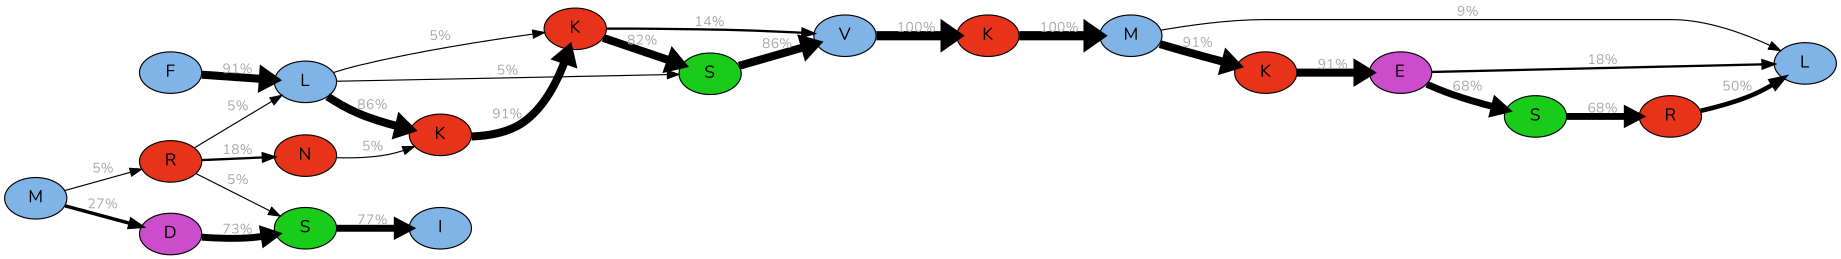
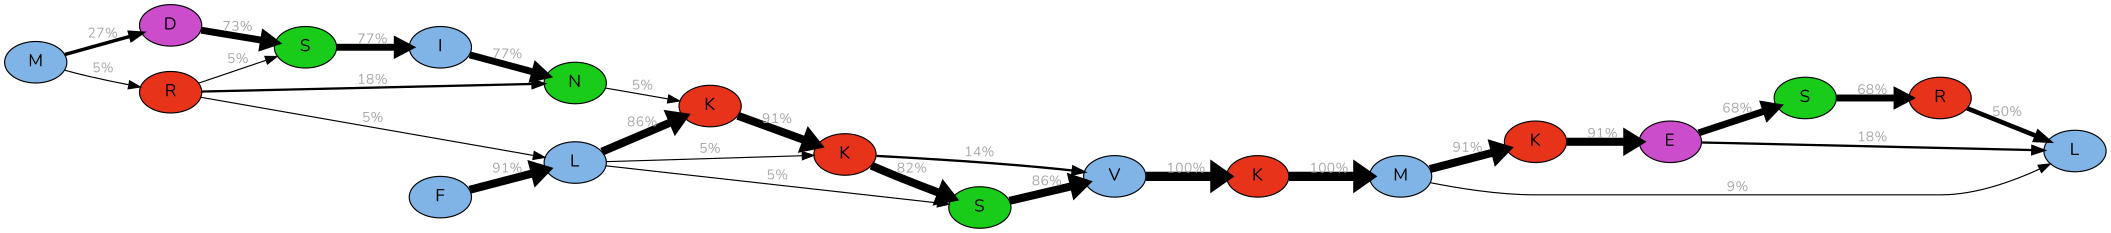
none -> (502, 64)
(305, 156) -> (575, 83)
